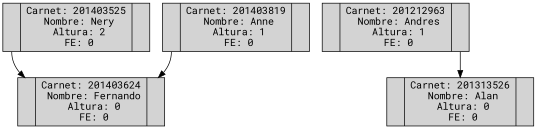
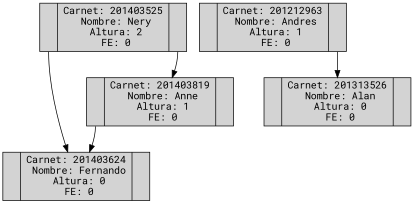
none -> (177, 61)
